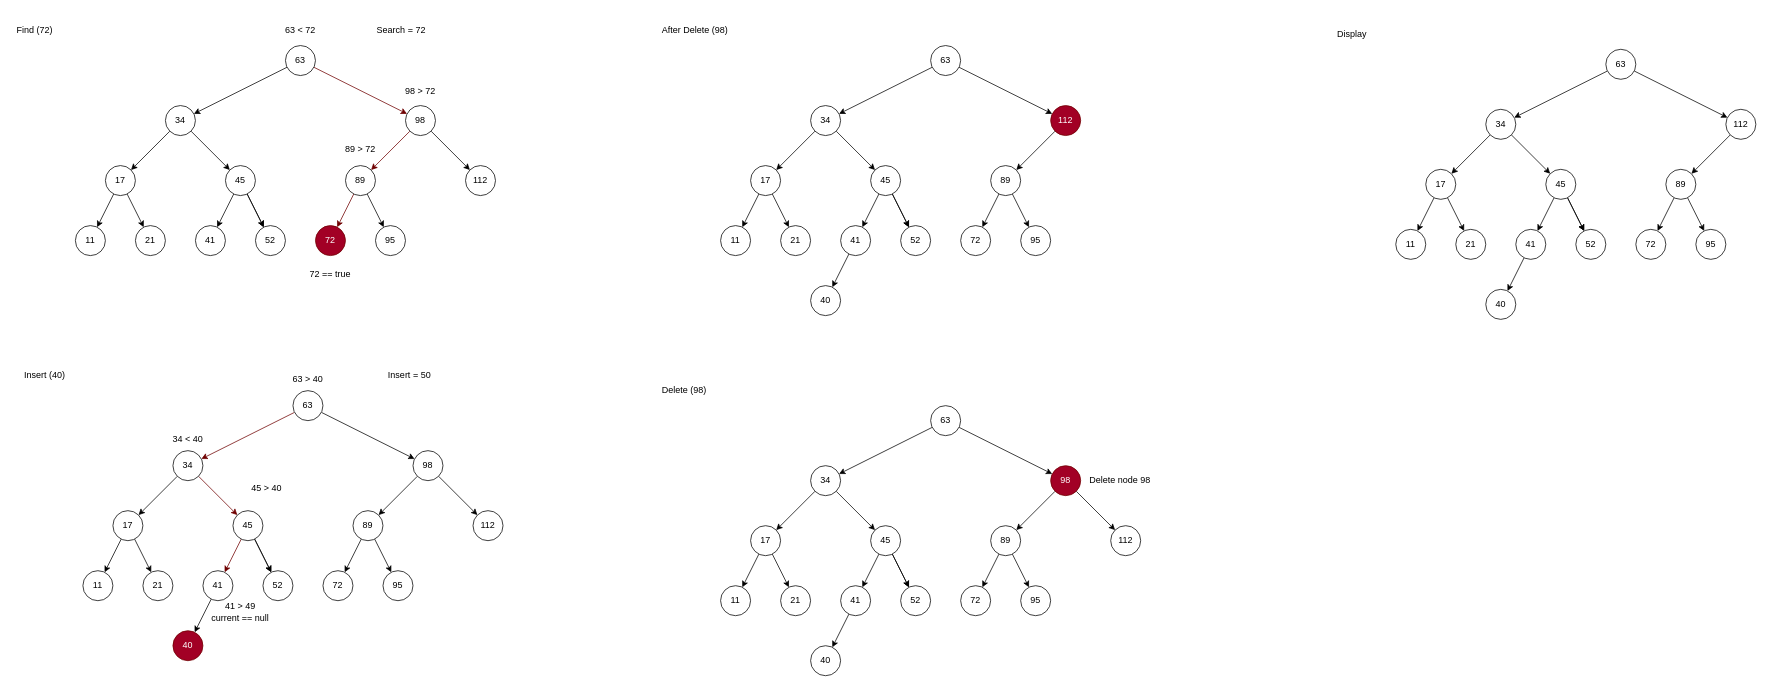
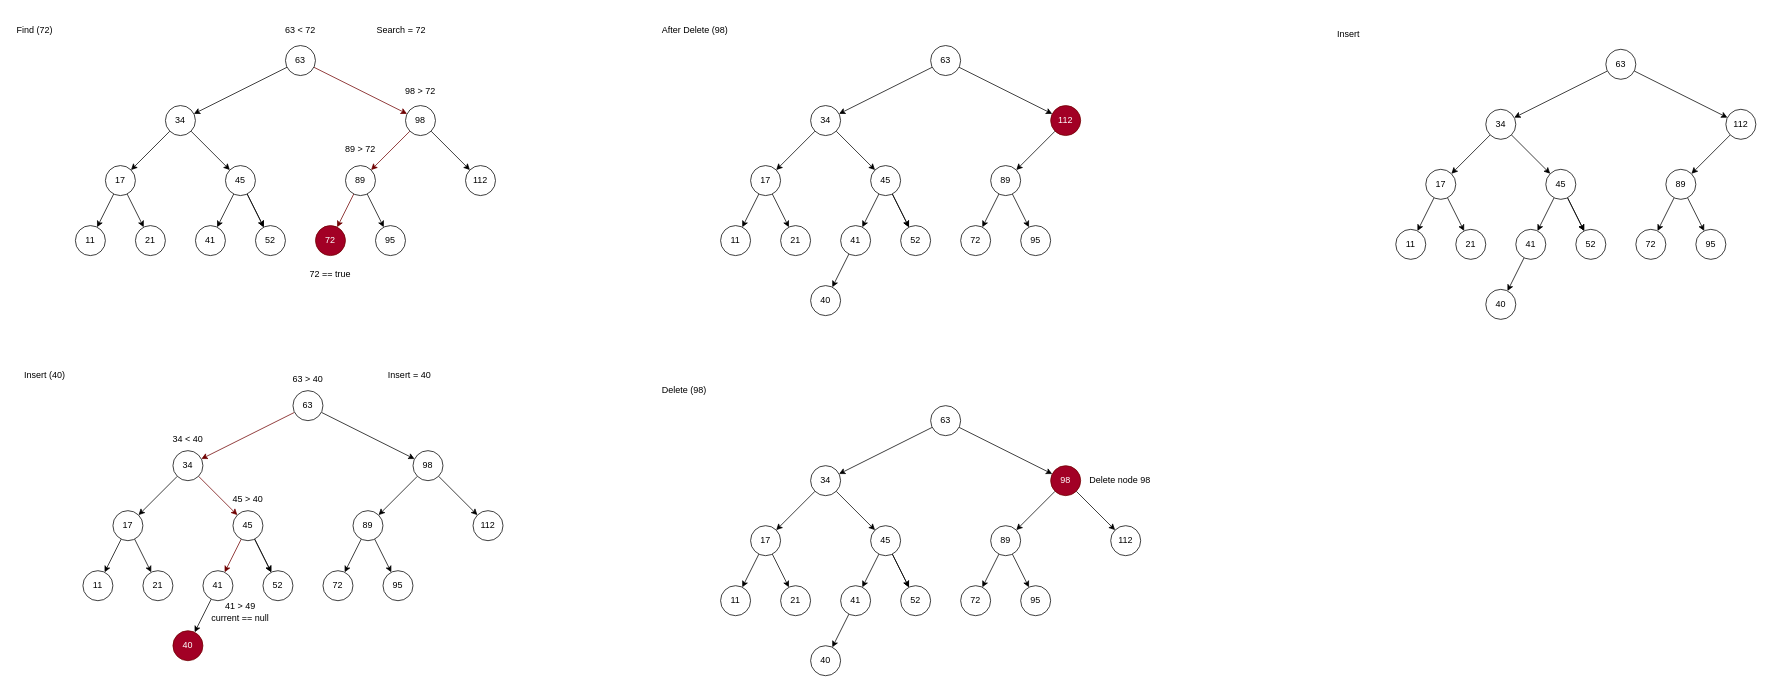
(1352, 34) -> (1352, 34)
(414, 375) -> (414, 375)
(267, 488) -> (248, 499)
